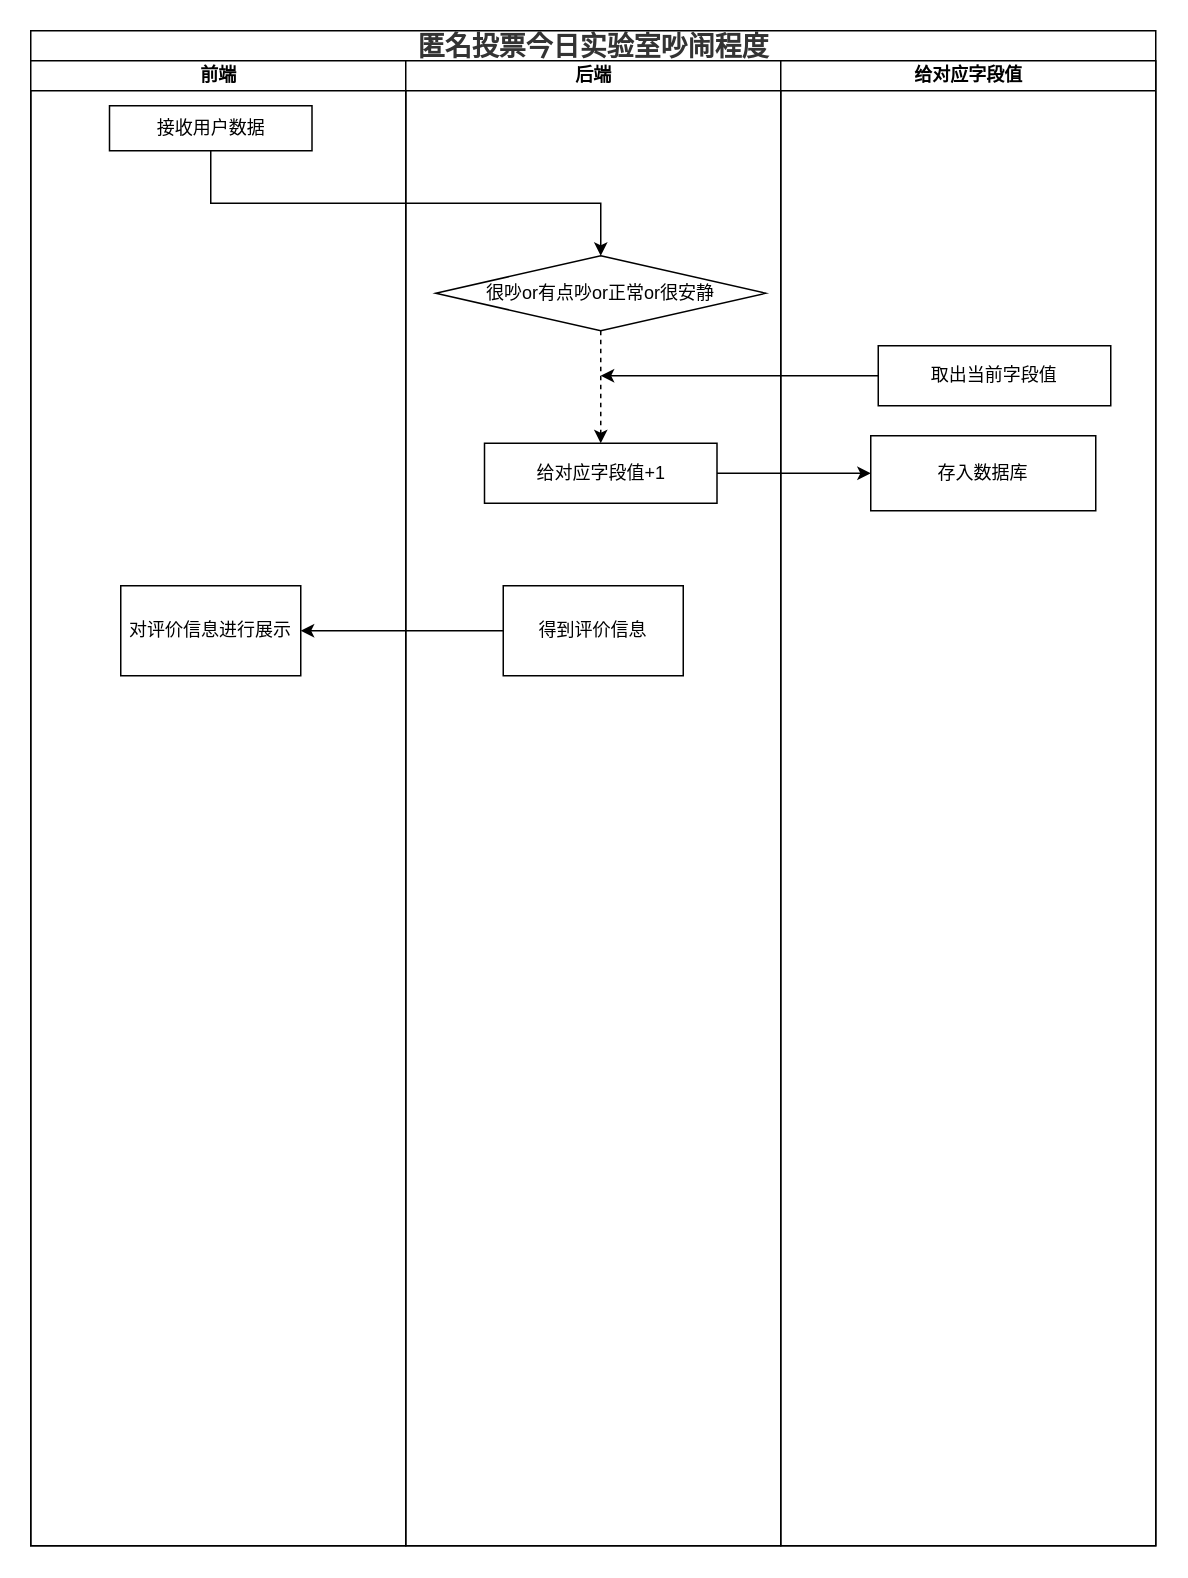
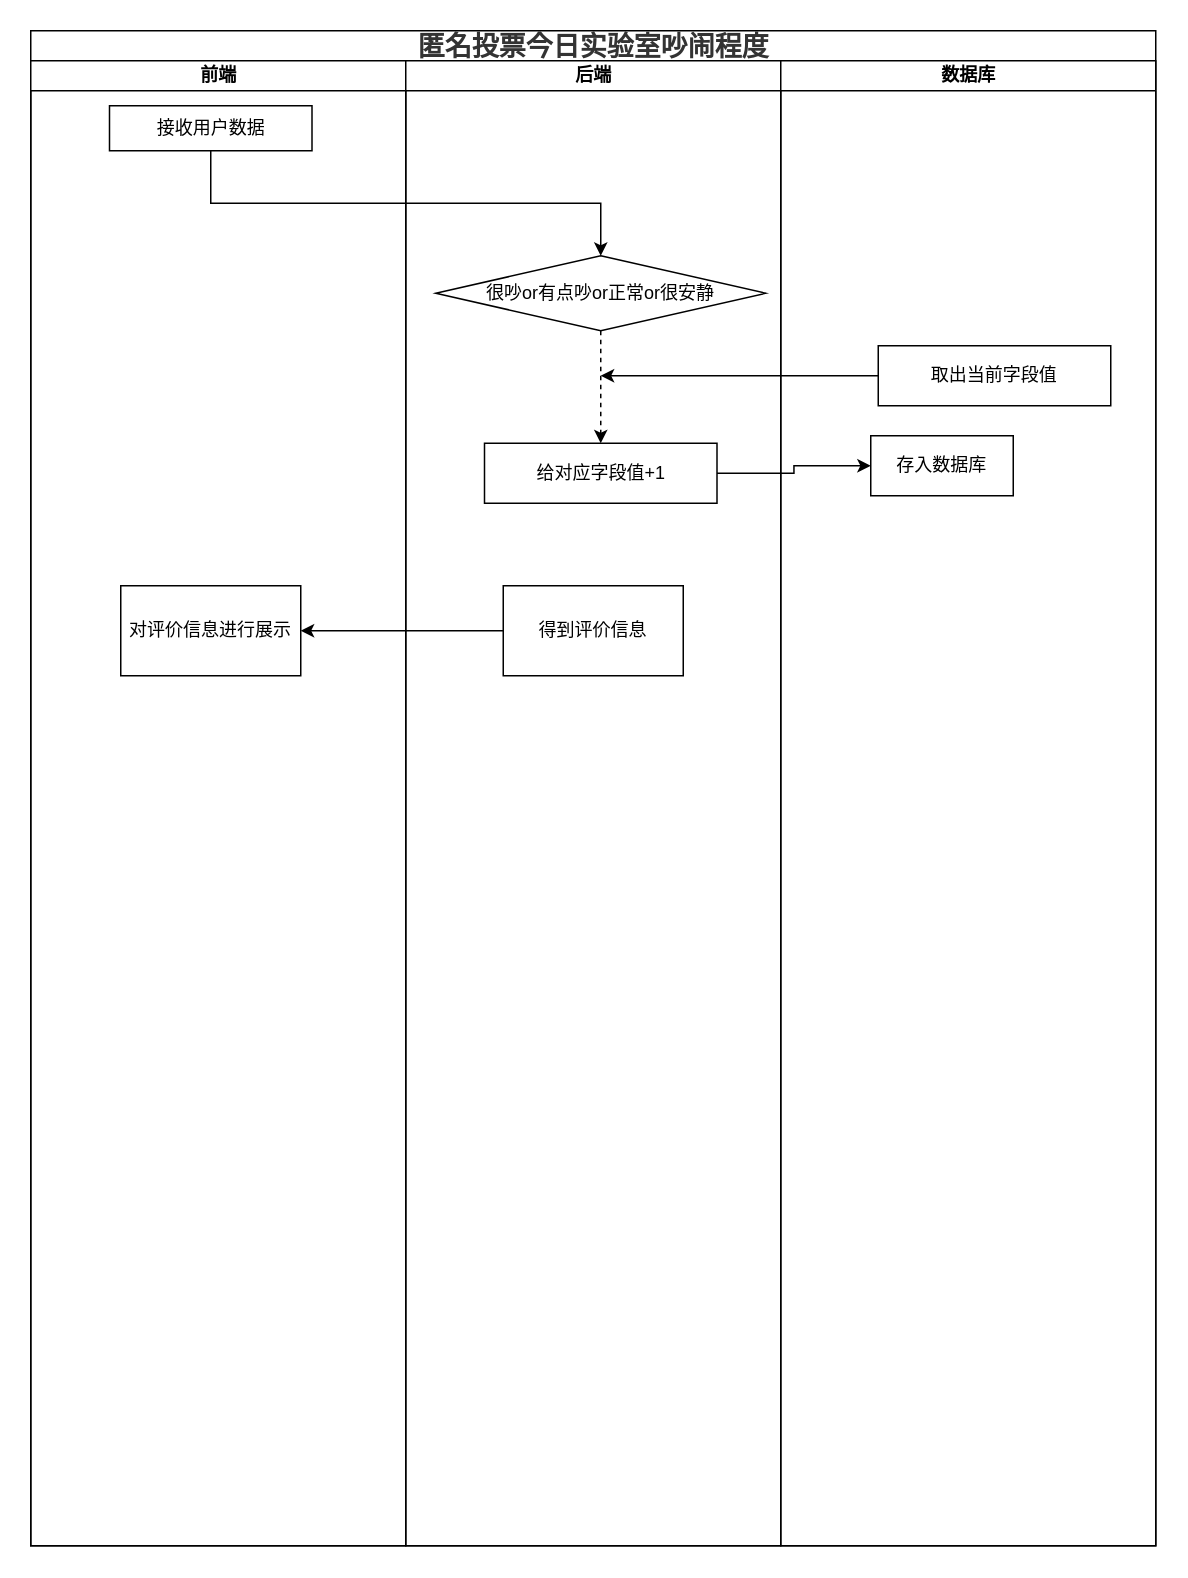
(969, 76) -> (969, 76)
(983, 473) -> (942, 466)
